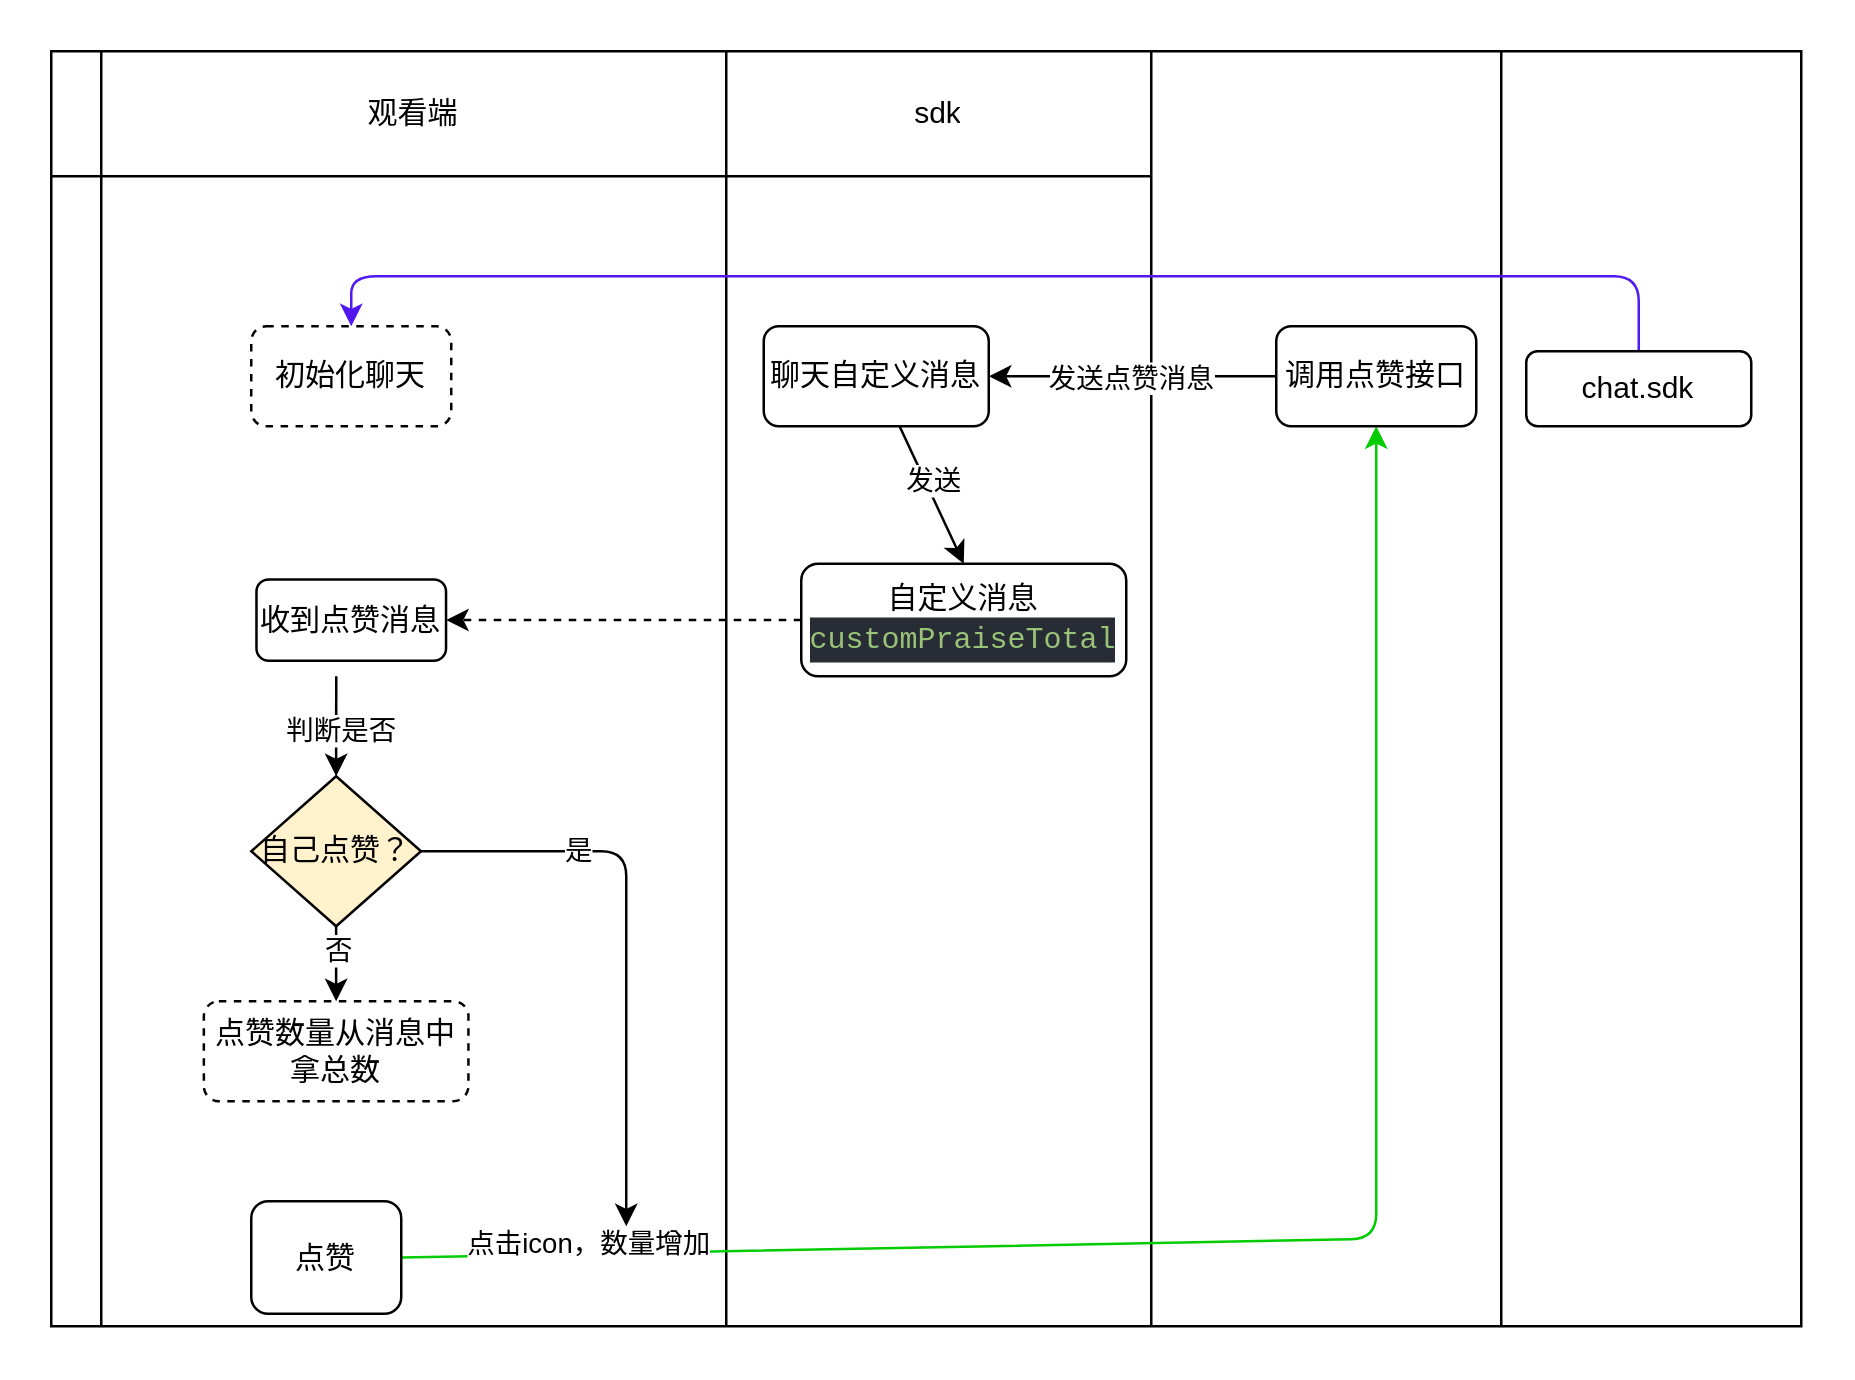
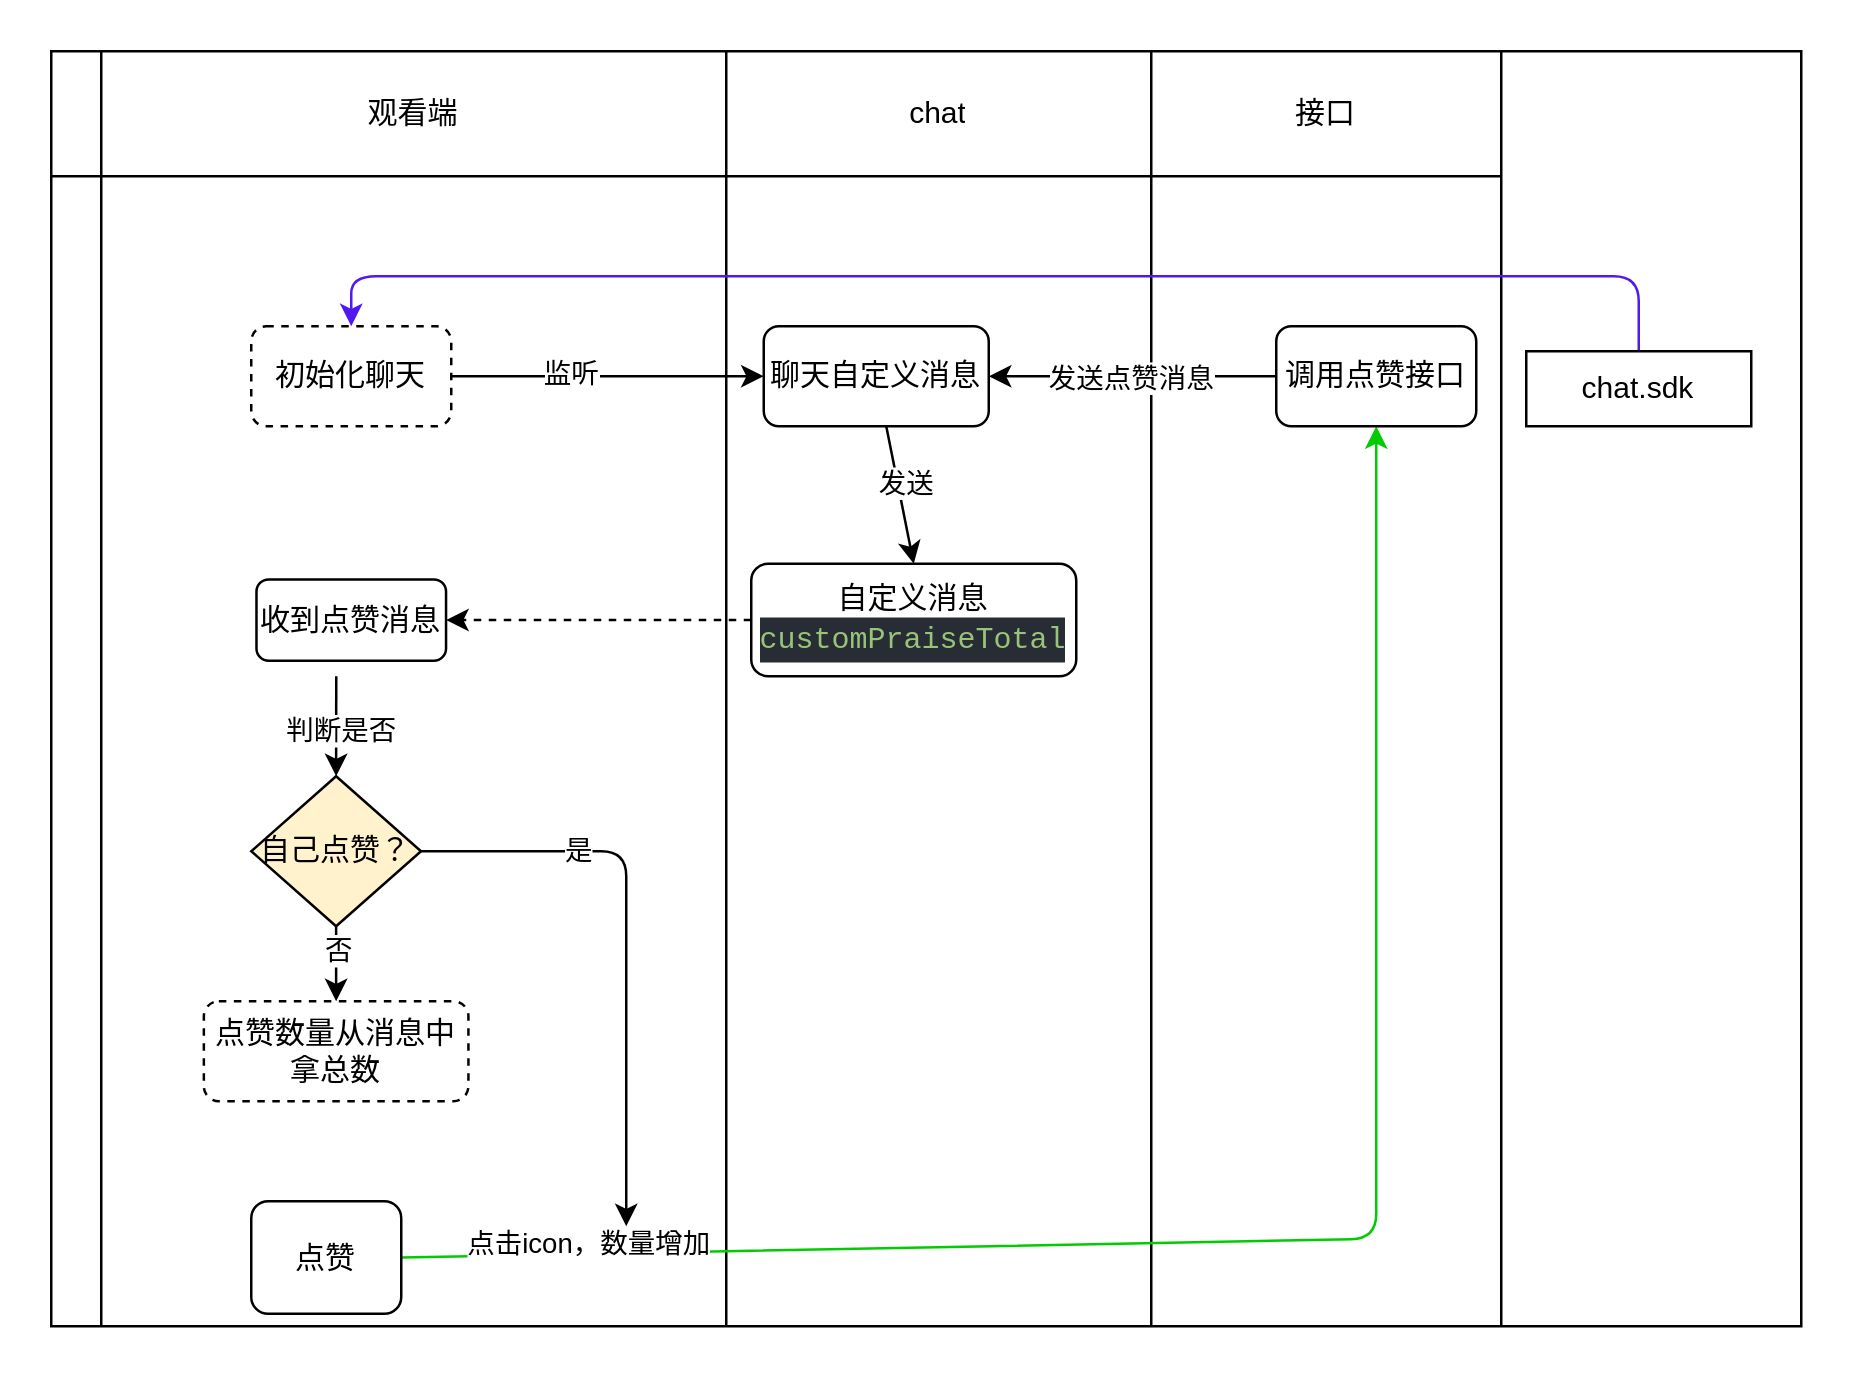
(939, 114) -> (939, 114)
none -> (1326, 114)
none -> (586, 376)
(1639, 389) -> (1639, 389)
(964, 620) -> (914, 620)
